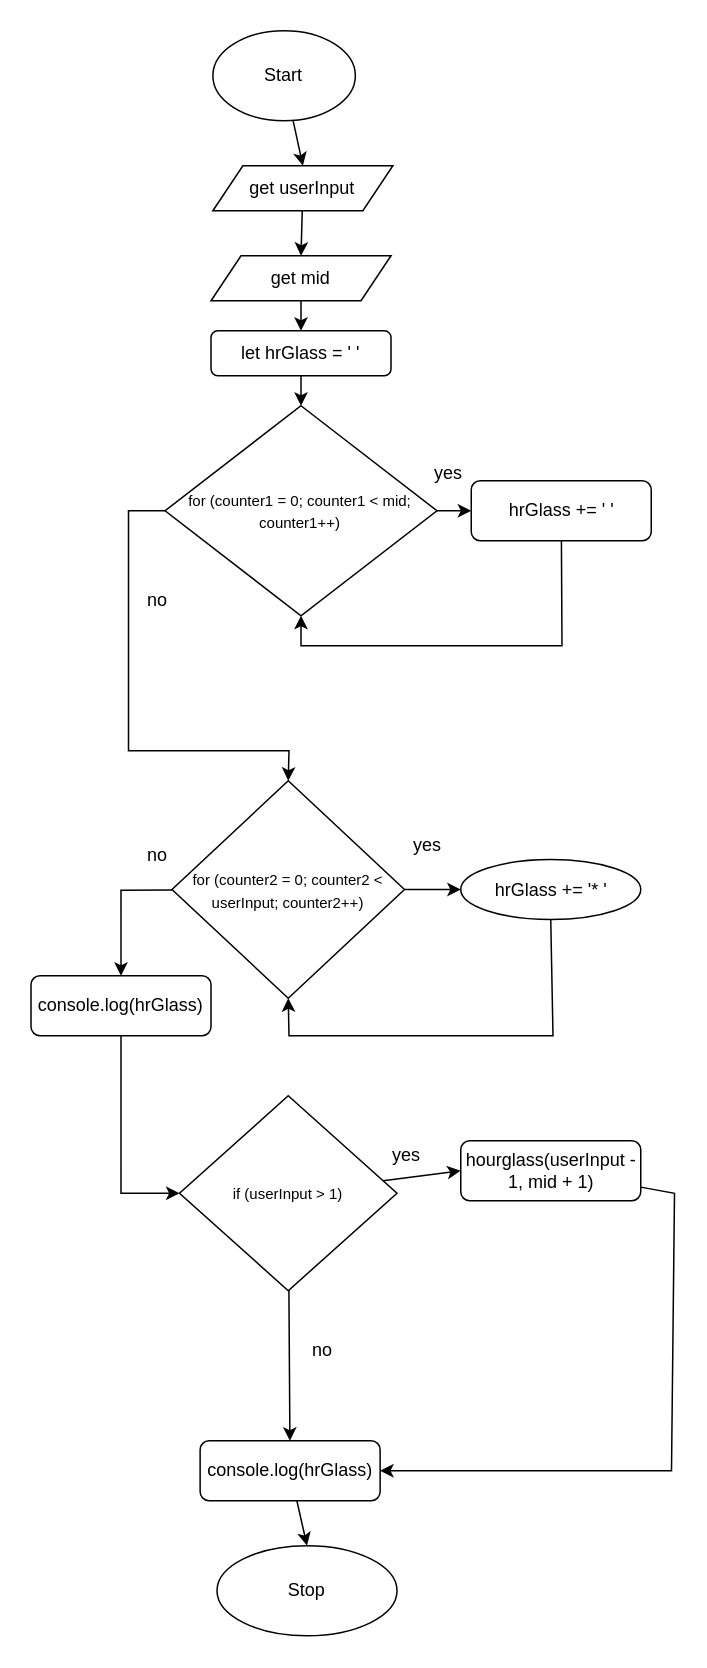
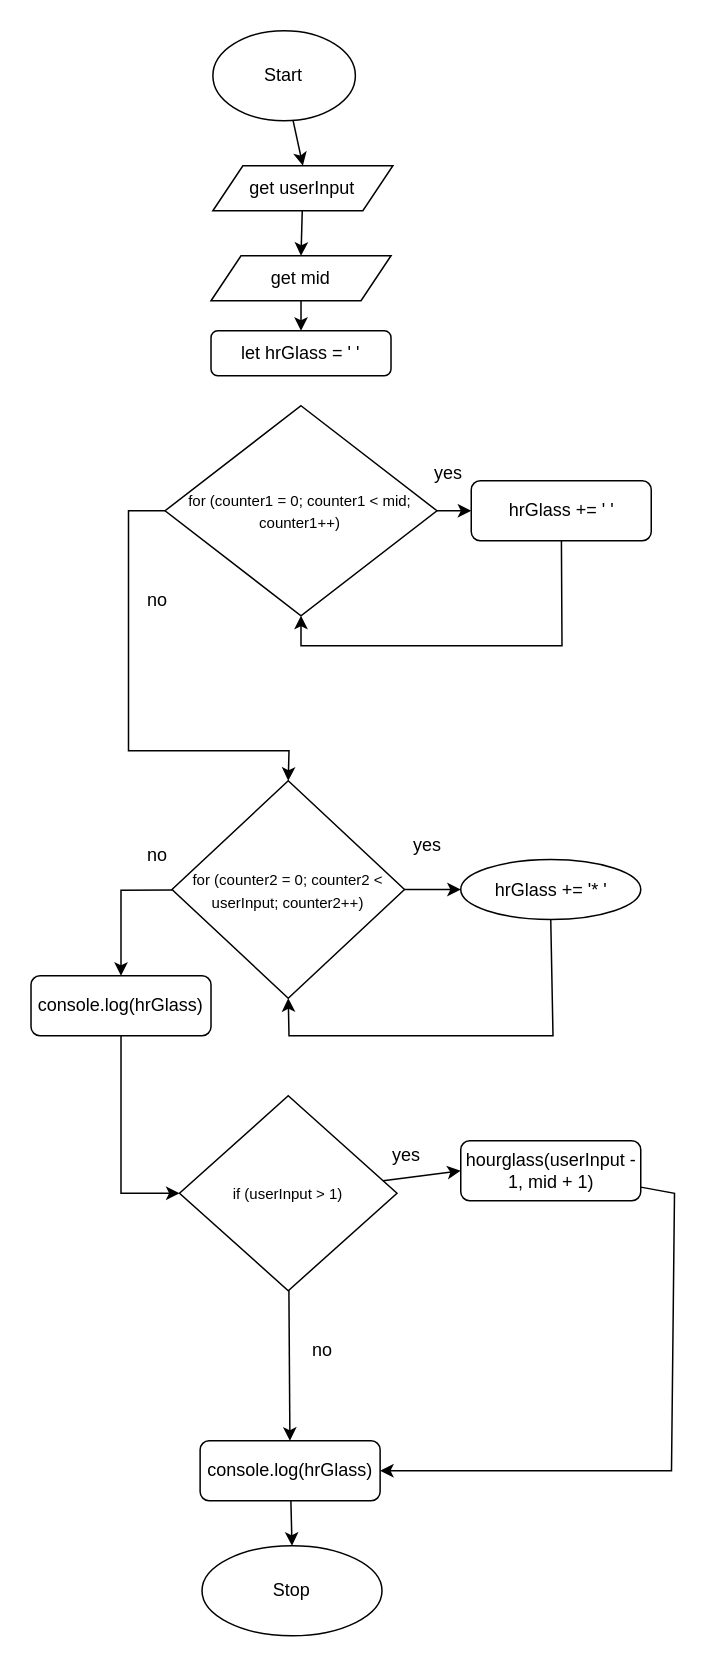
(301, 386) -> none
(307, 1591) -> (292, 1591)
